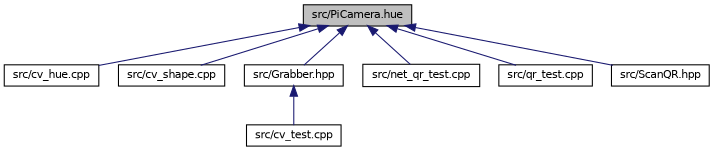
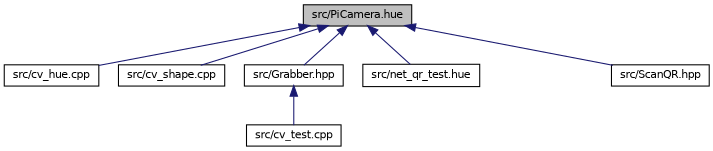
(421, 75) -> (421, 75)
(546, 75) -> none
